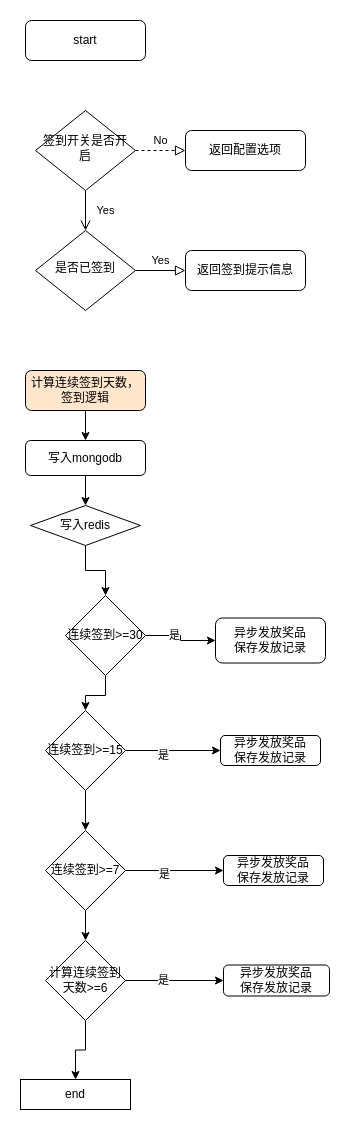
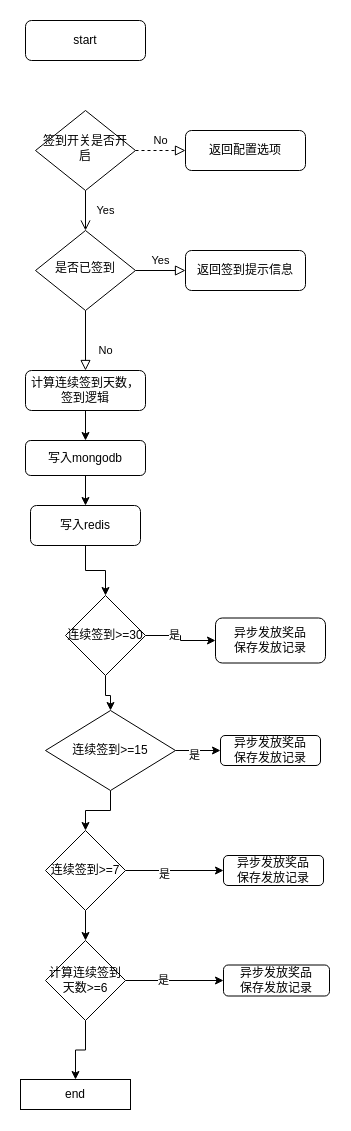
none -> (86, 335)
(86, 391) -> (86, 391)
(86, 526) -> (86, 526)
(86, 751) -> (111, 751)
